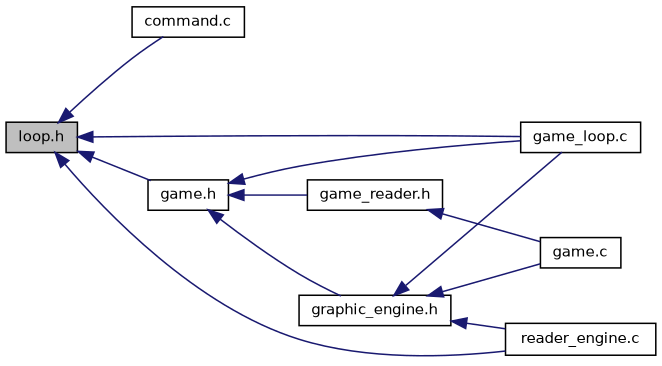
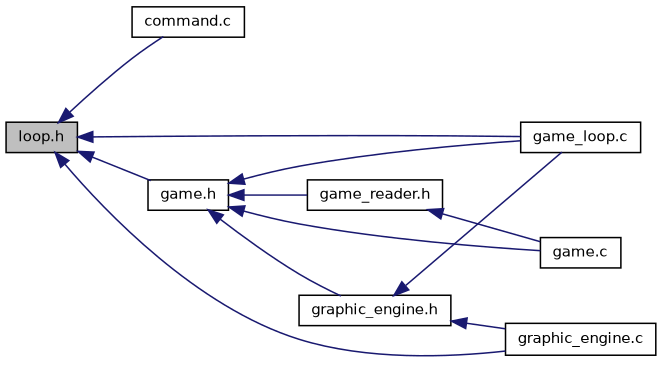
(491, 278) -> (391, 237)
(581, 339) -> (581, 339)
